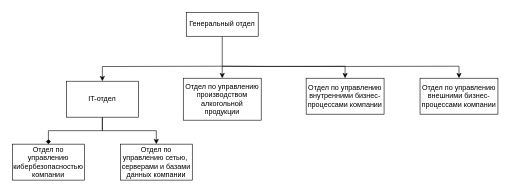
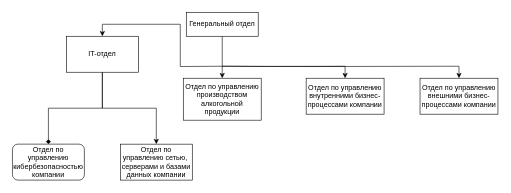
(102, 99) -> (102, 54)
(48, 162) -> (48, 162)
